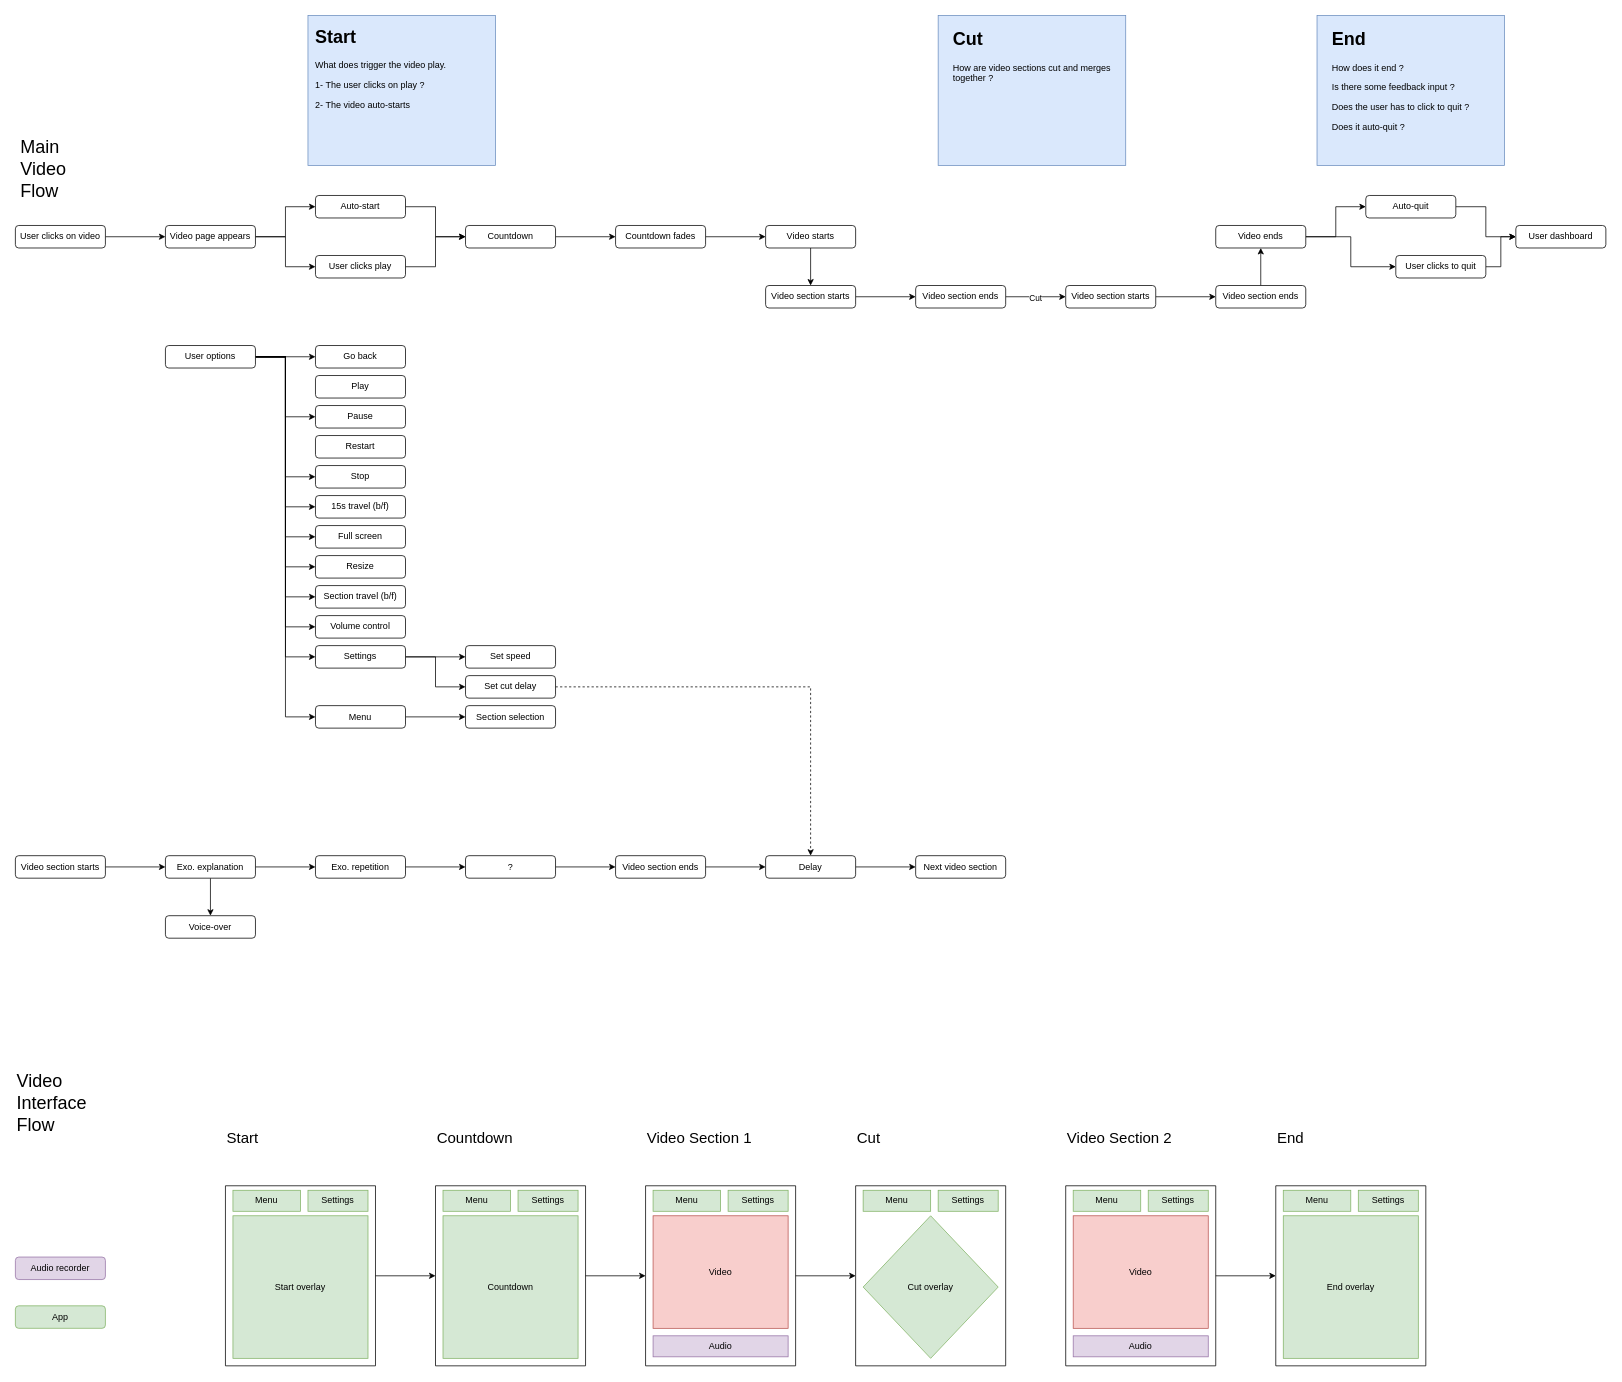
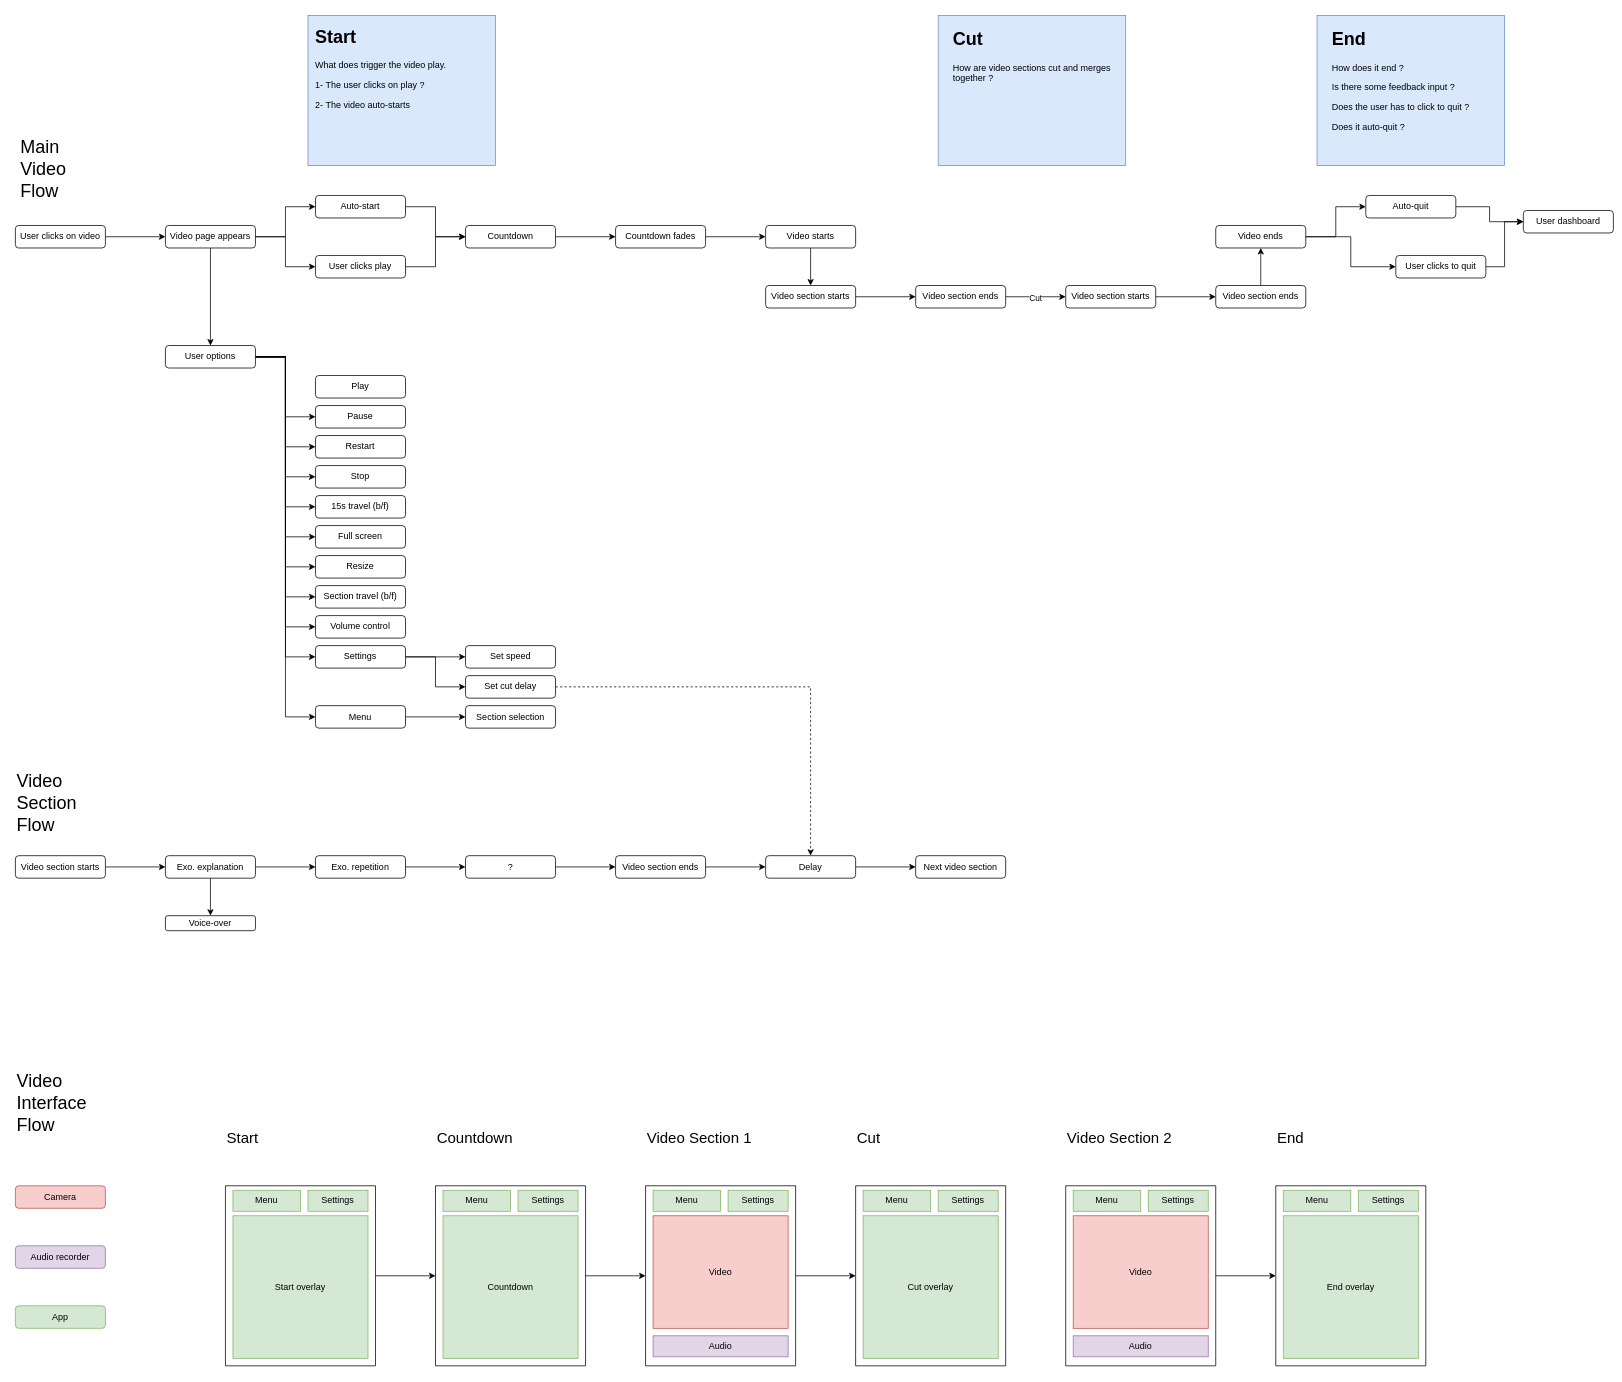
(1560, 237) -> (1568, 222)
none -> (210, 294)
(299, 357) -> none
(360, 357) -> none
none -> (298, 447)
none -> (45, 803)
(210, 927) -> (210, 923)
none -> (60, 1197)
(60, 1268) -> (60, 1257)
(930, 1287) -> (930, 1287)
